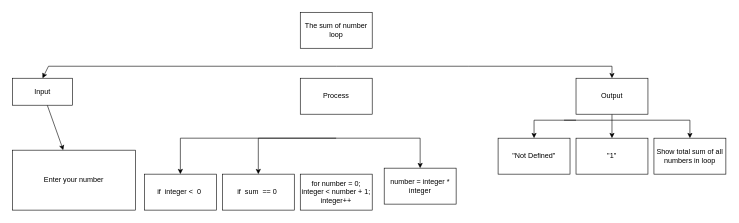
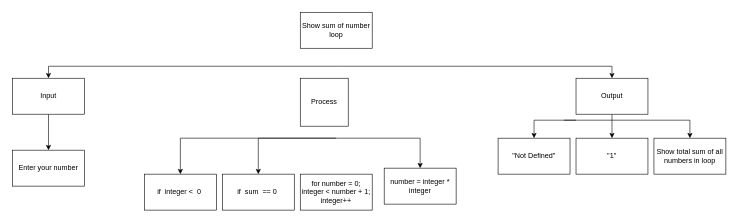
(336, 30) -> (336, 30)
(42, 92) -> (48, 96)
(336, 96) -> (324, 102)
(74, 180) -> (48, 168)
